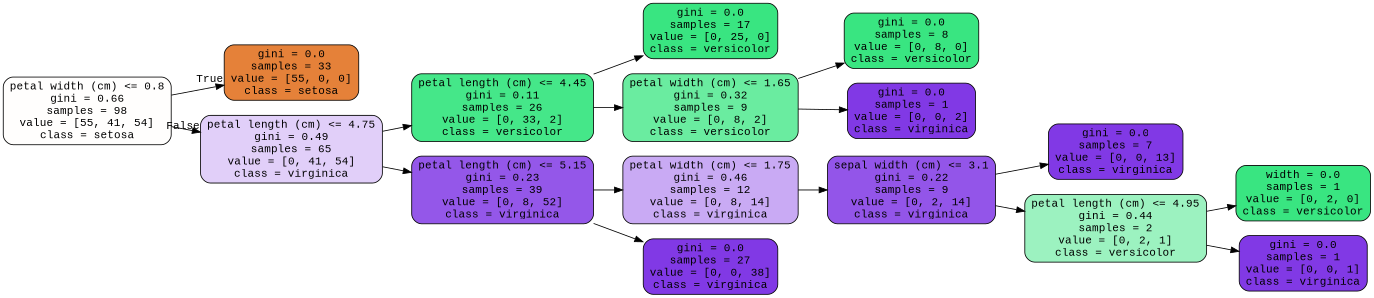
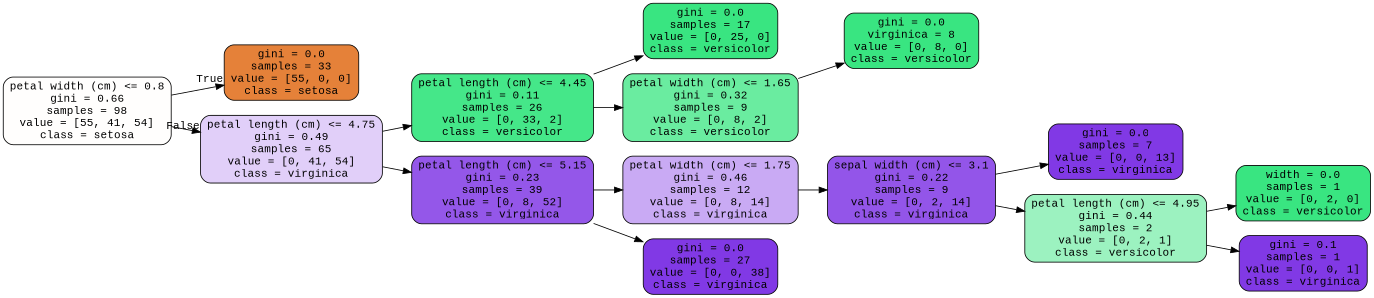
(911, 41) -> (911, 41)
(911, 111) -> none
(1303, 263) -> (1303, 263)
